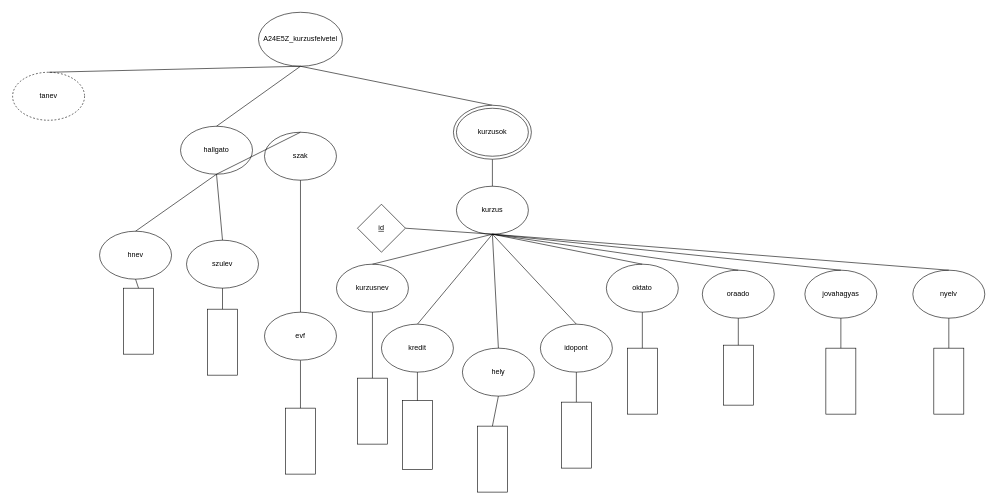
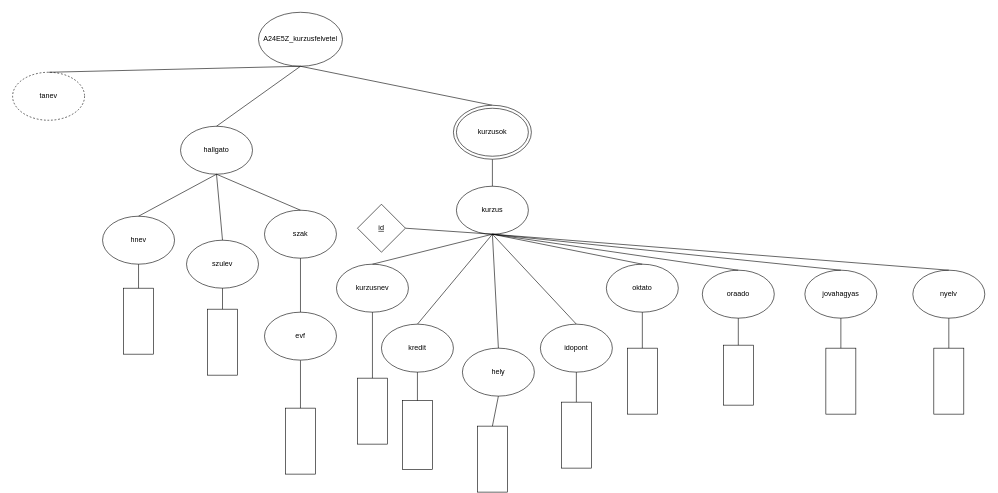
(300, 156) -> (300, 234)
(135, 255) -> (138, 240)
